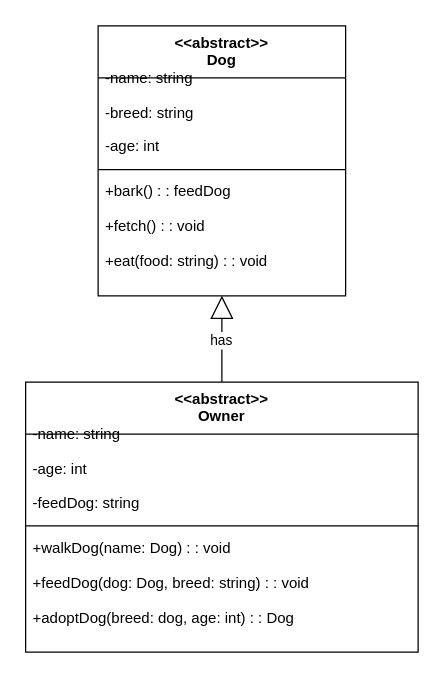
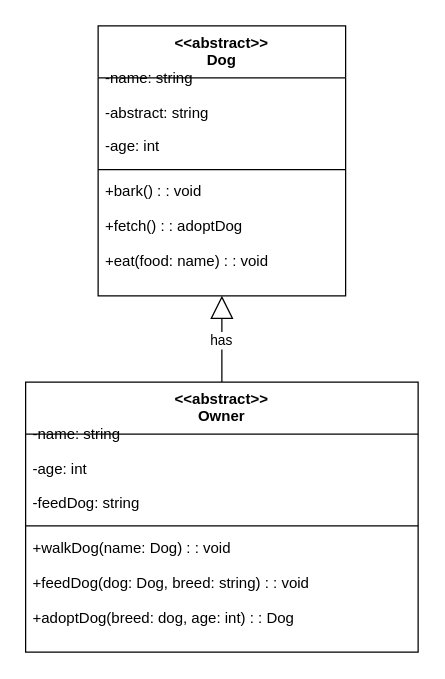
(158, 113) -> (171, 113)
(175, 191) -> (161, 191)
(165, 226) -> (183, 226)
(201, 261) -> (194, 261)
